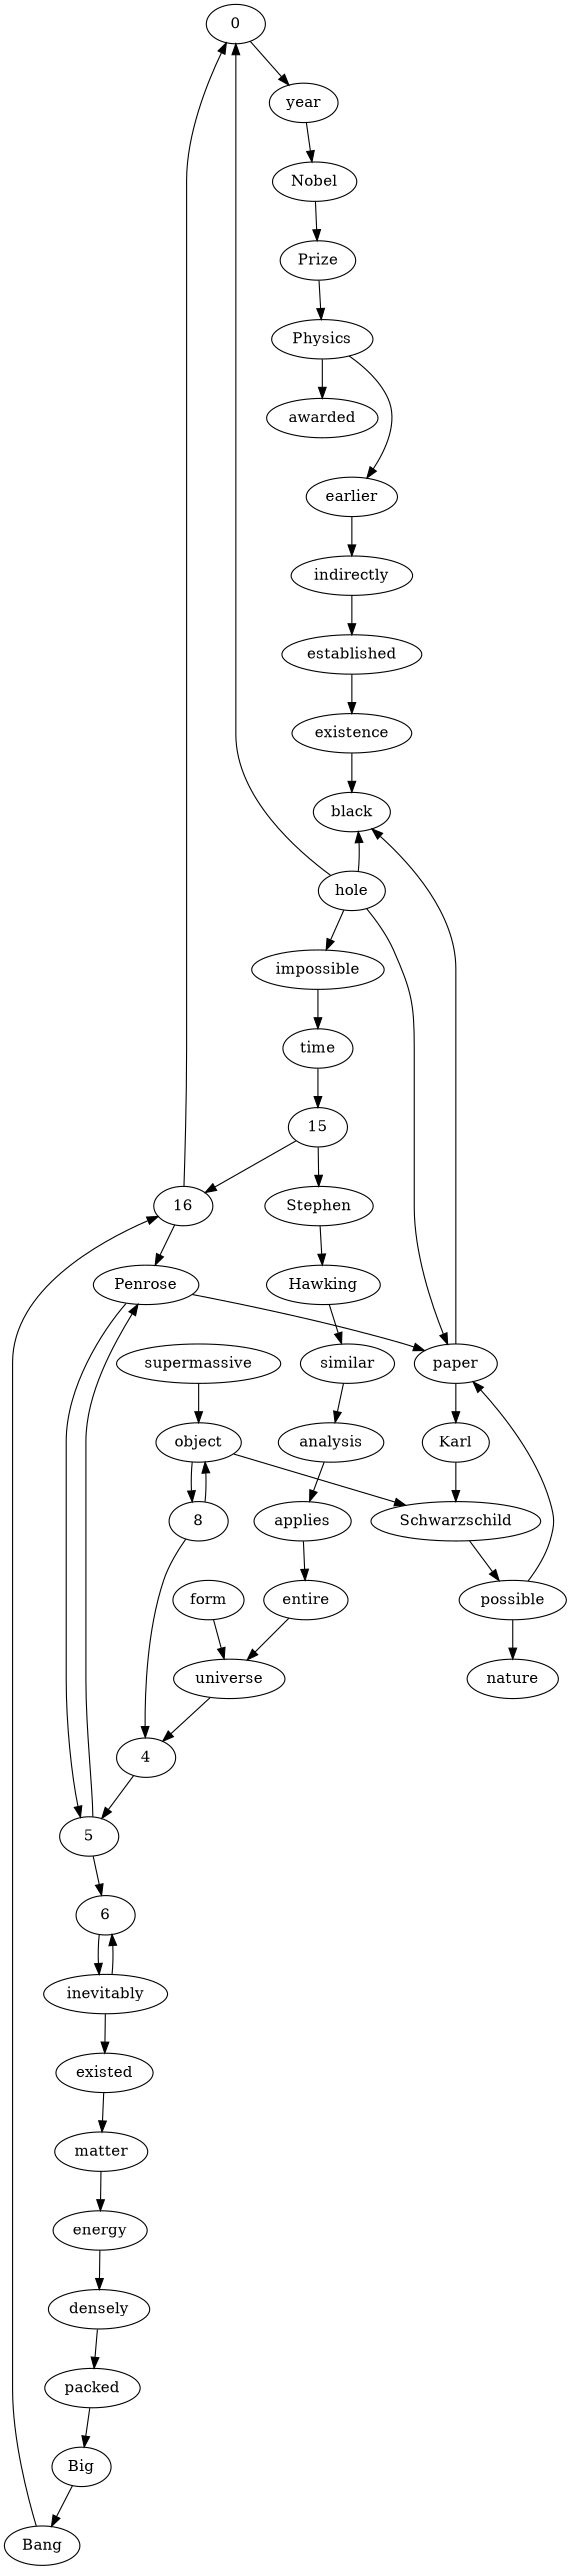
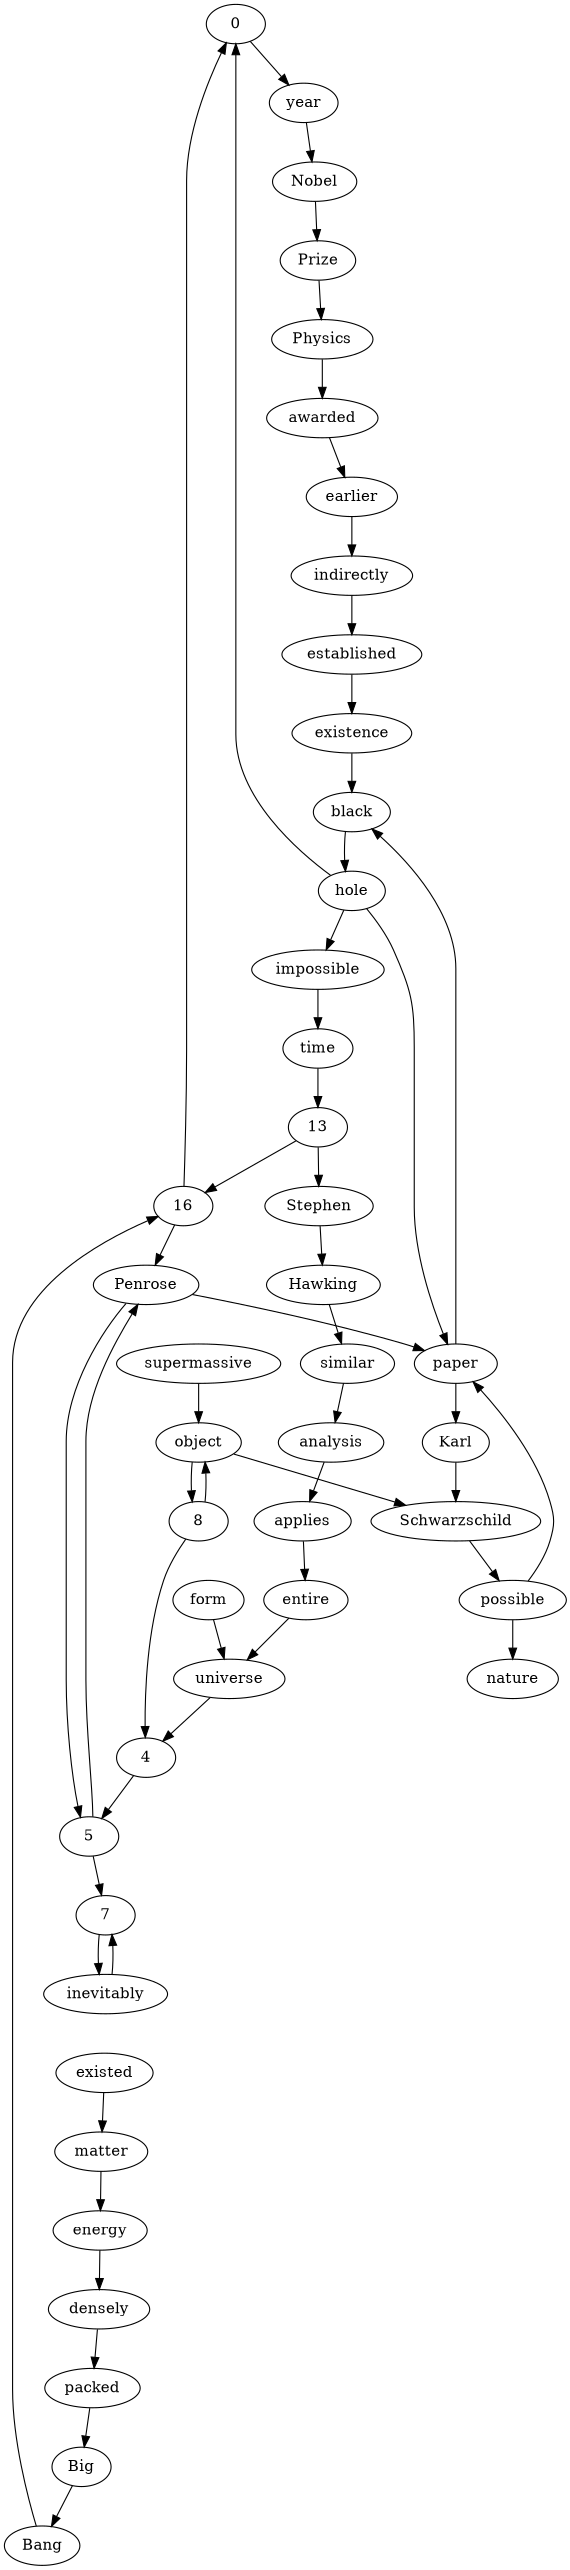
(391, 406) -> (335, 452)
(359, 857) -> (345, 846)
(318, 1127) -> (318, 1127)
(106, 1915) -> (106, 1915)
(105, 2028) -> none
